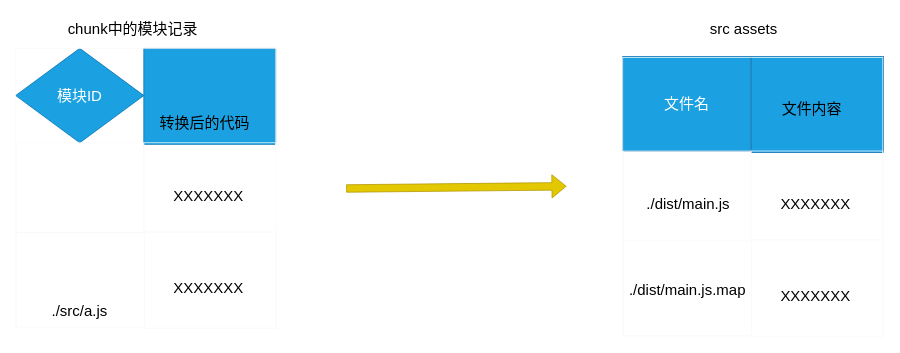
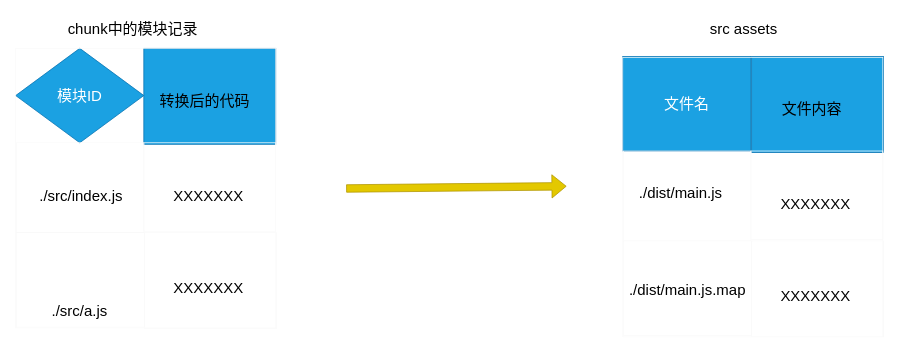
(204, 123) -> (204, 100)
none -> (80, 195)
(688, 204) -> (680, 192)
